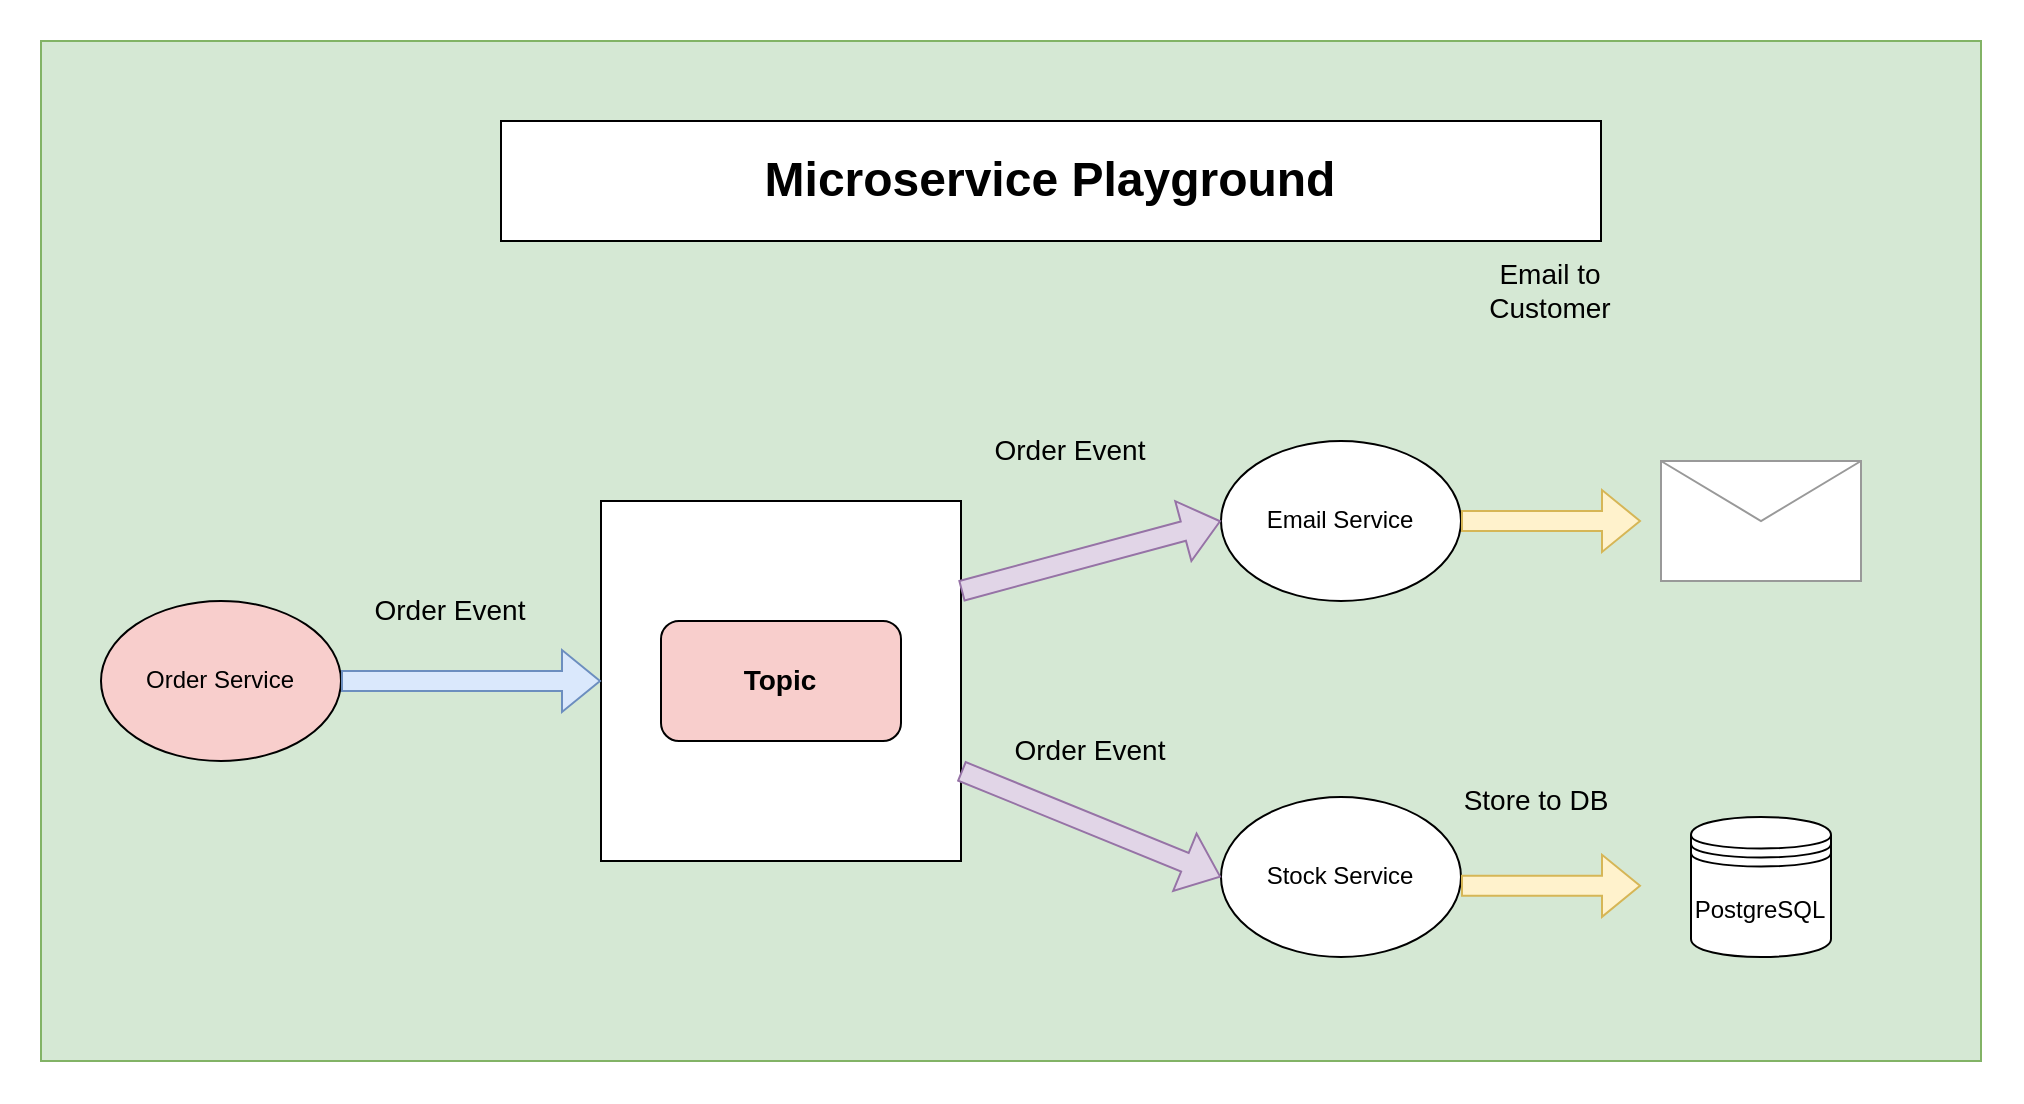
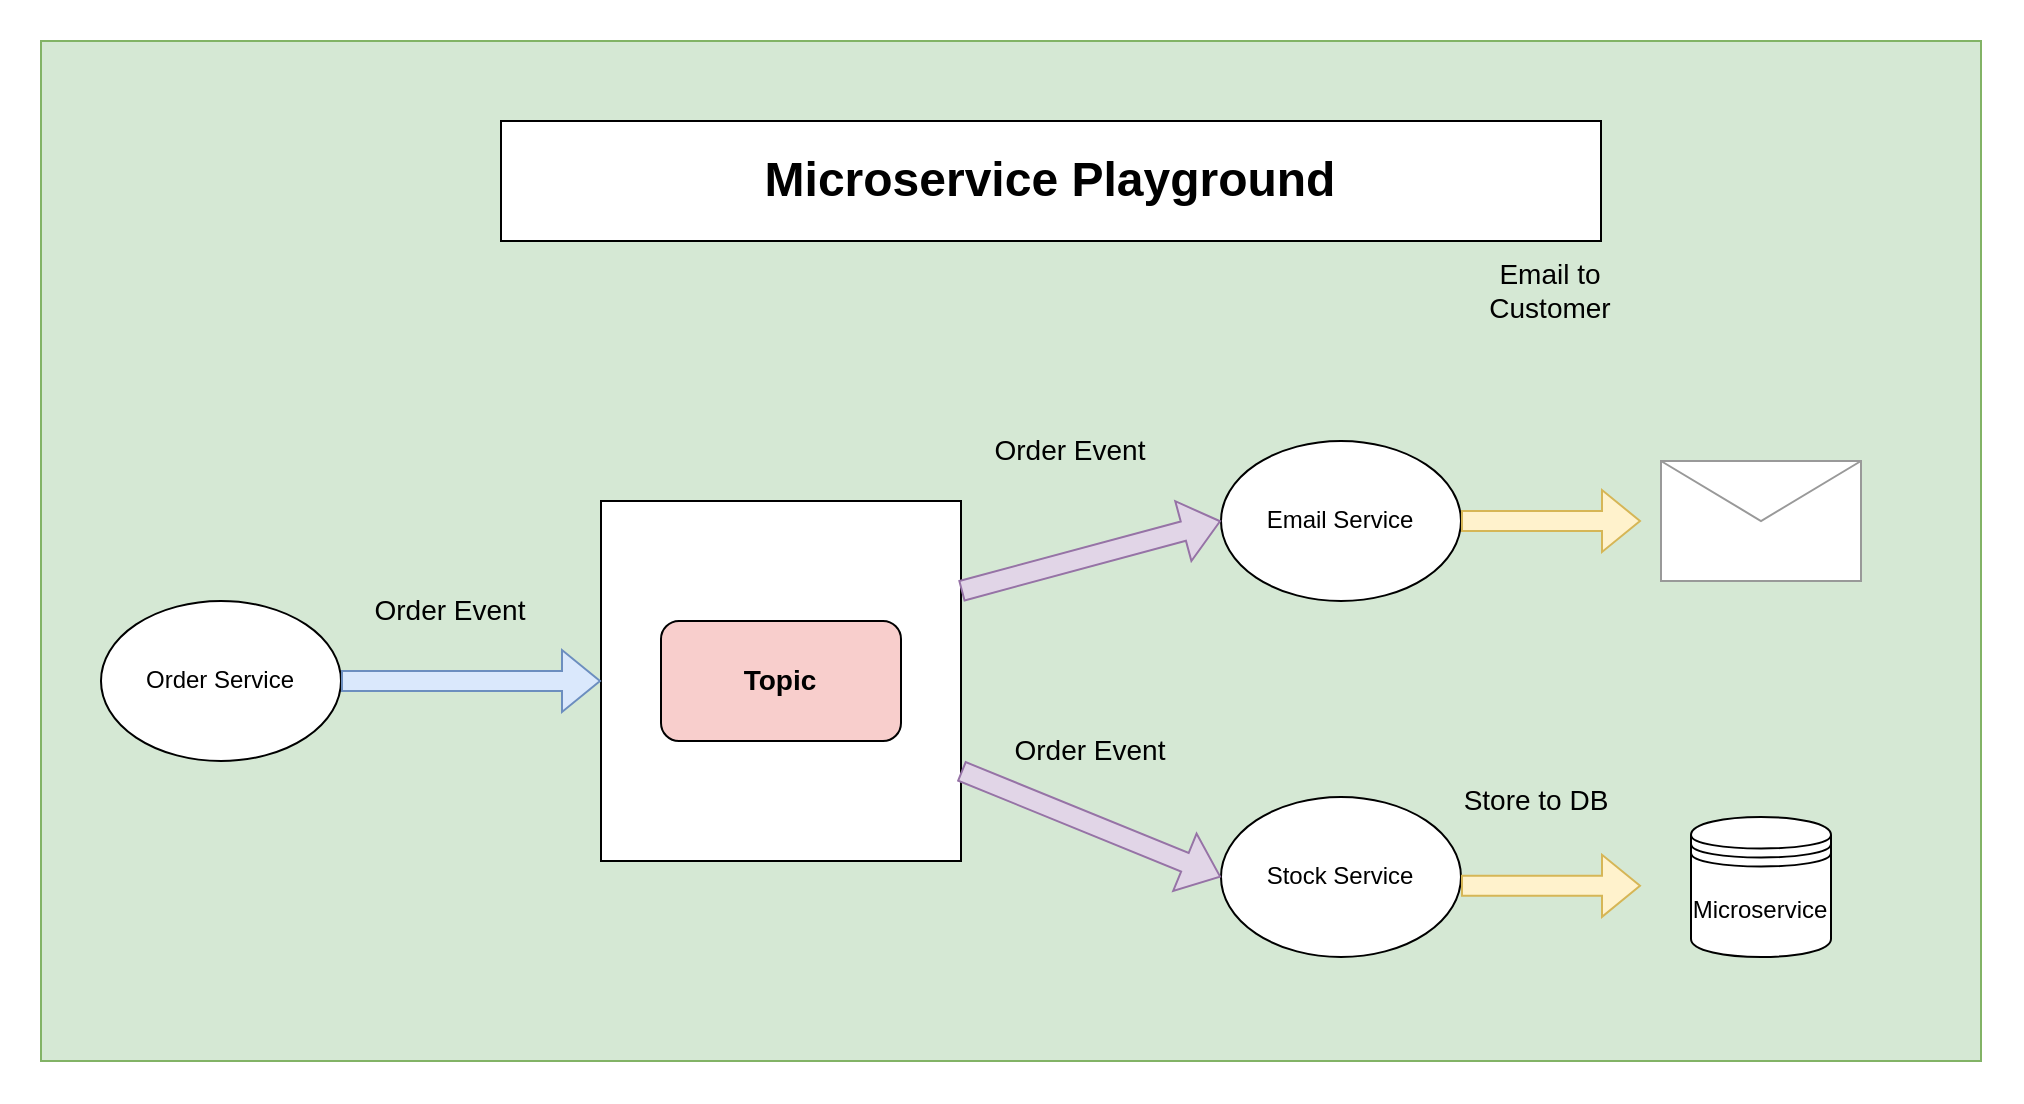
(221, 681) -> (221, 681)
(1761, 911) -> (1761, 911)
